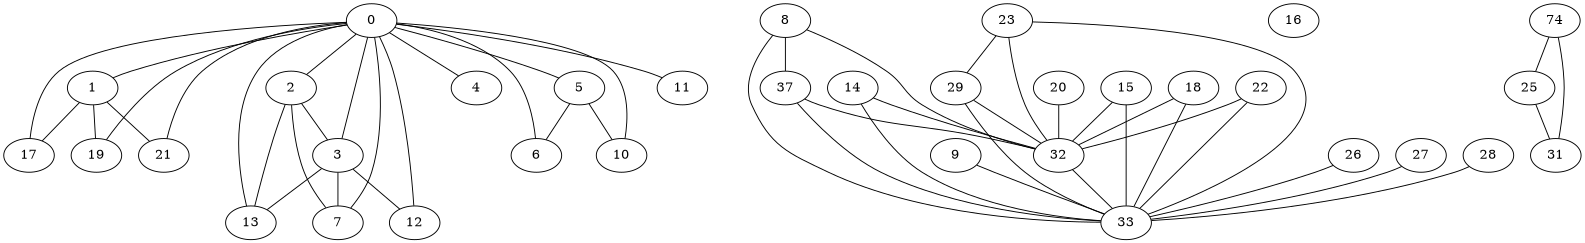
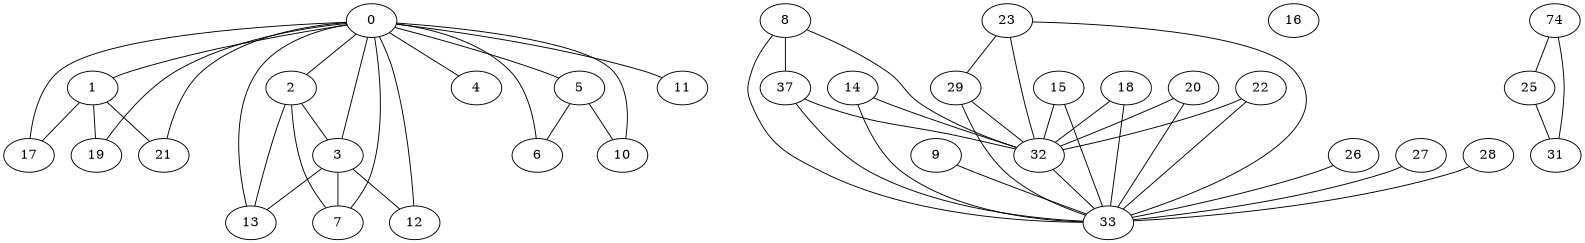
none -> (1151, 155)
